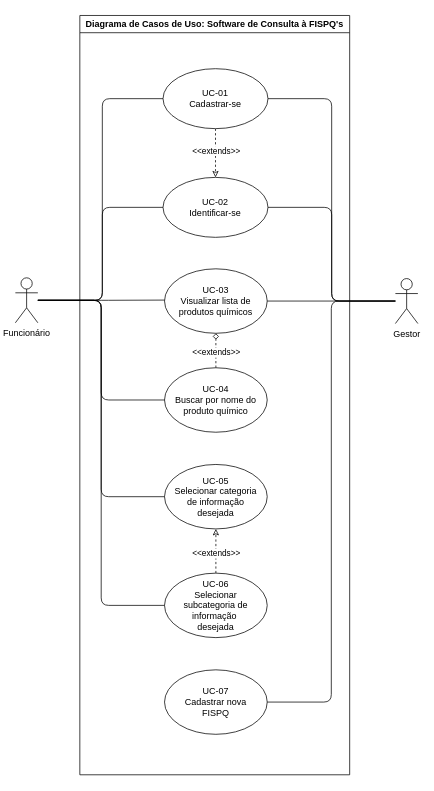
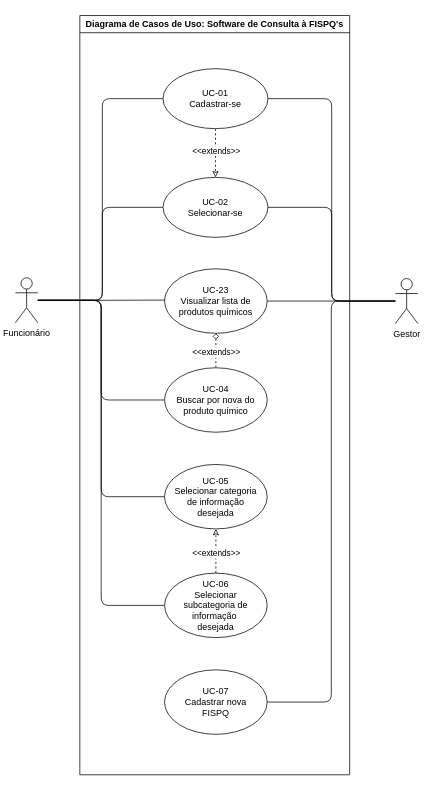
(216, 207) -> (216, 207)
(216, 301) -> (216, 301)
(216, 400) -> (216, 400)
